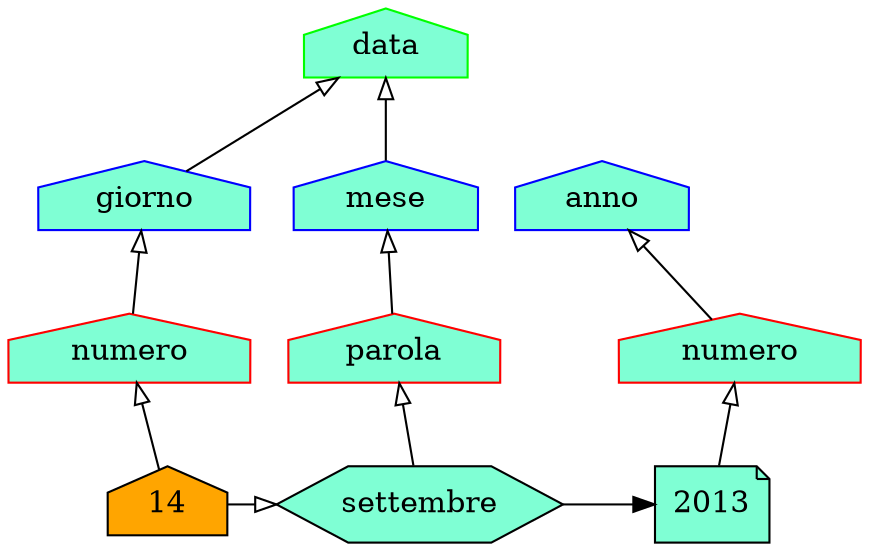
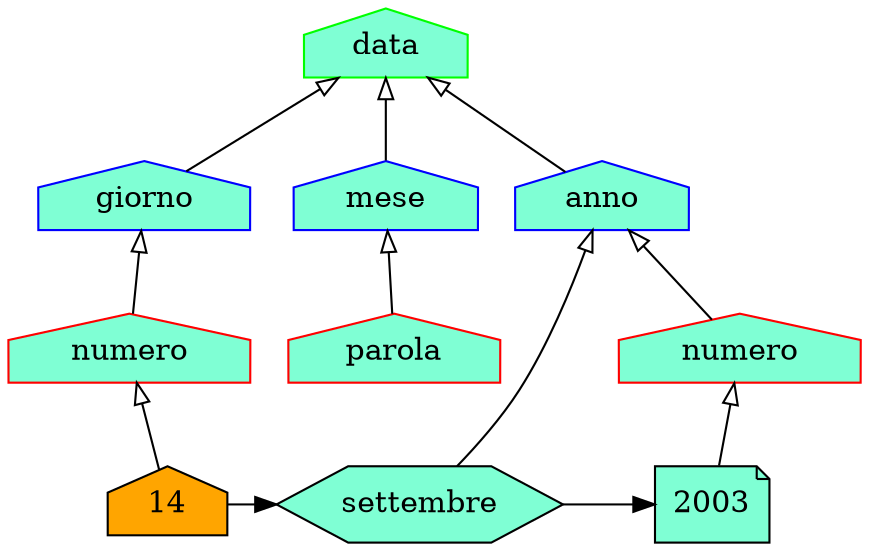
none -> (506, 131)
(408, 435) -> (534, 366)
(241, 504) -> (241, 504)
(712, 504) -> (712, 504)
